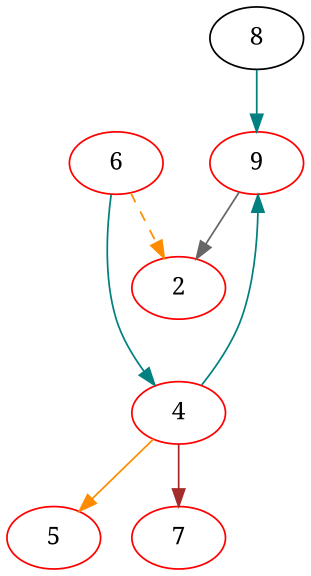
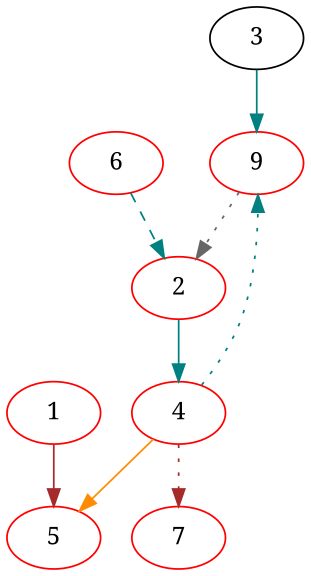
(257, 38) -> (257, 38)
(143, 218) -> (143, 218)
(222, 218) -> (222, 218)
(109, 287) -> (179, 342)
(246, 304) -> (246, 304)
none -> (54, 413)
(179, 467) -> (179, 467)
